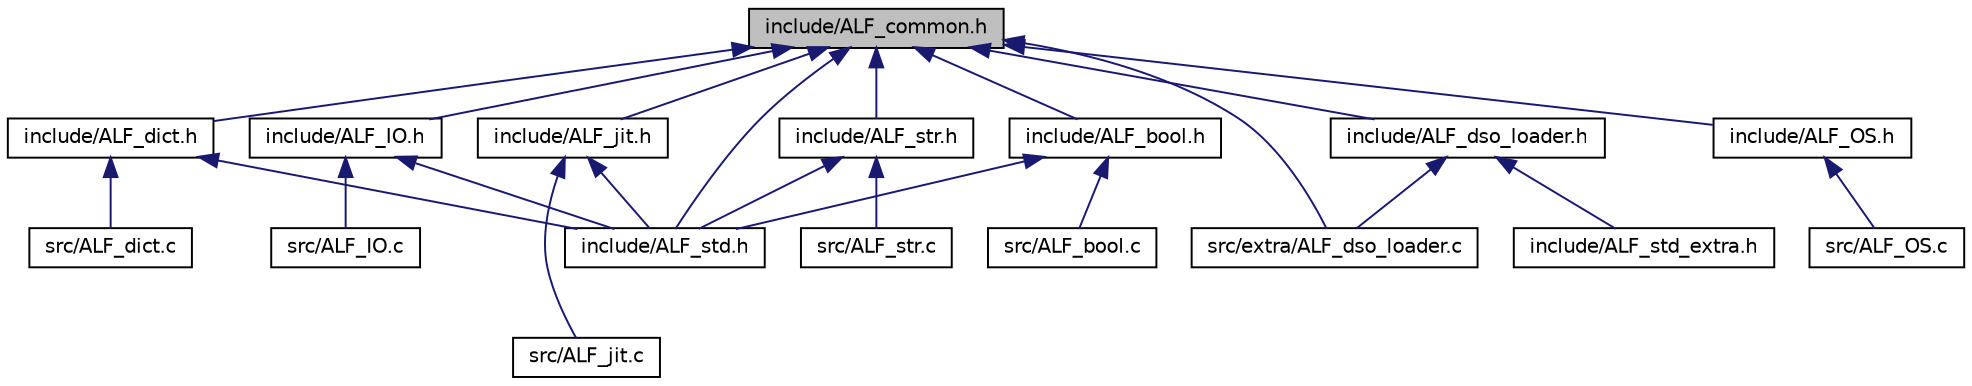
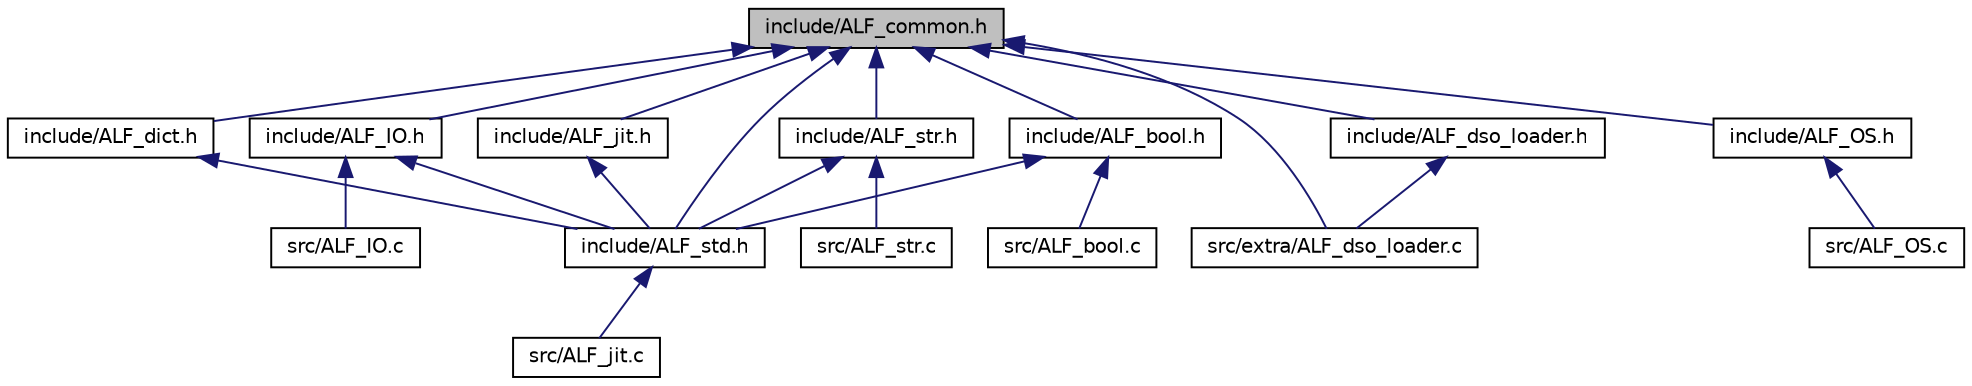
(111, 248) -> none
(1644, 248) -> none
(546, 260) -> (620, 311)
